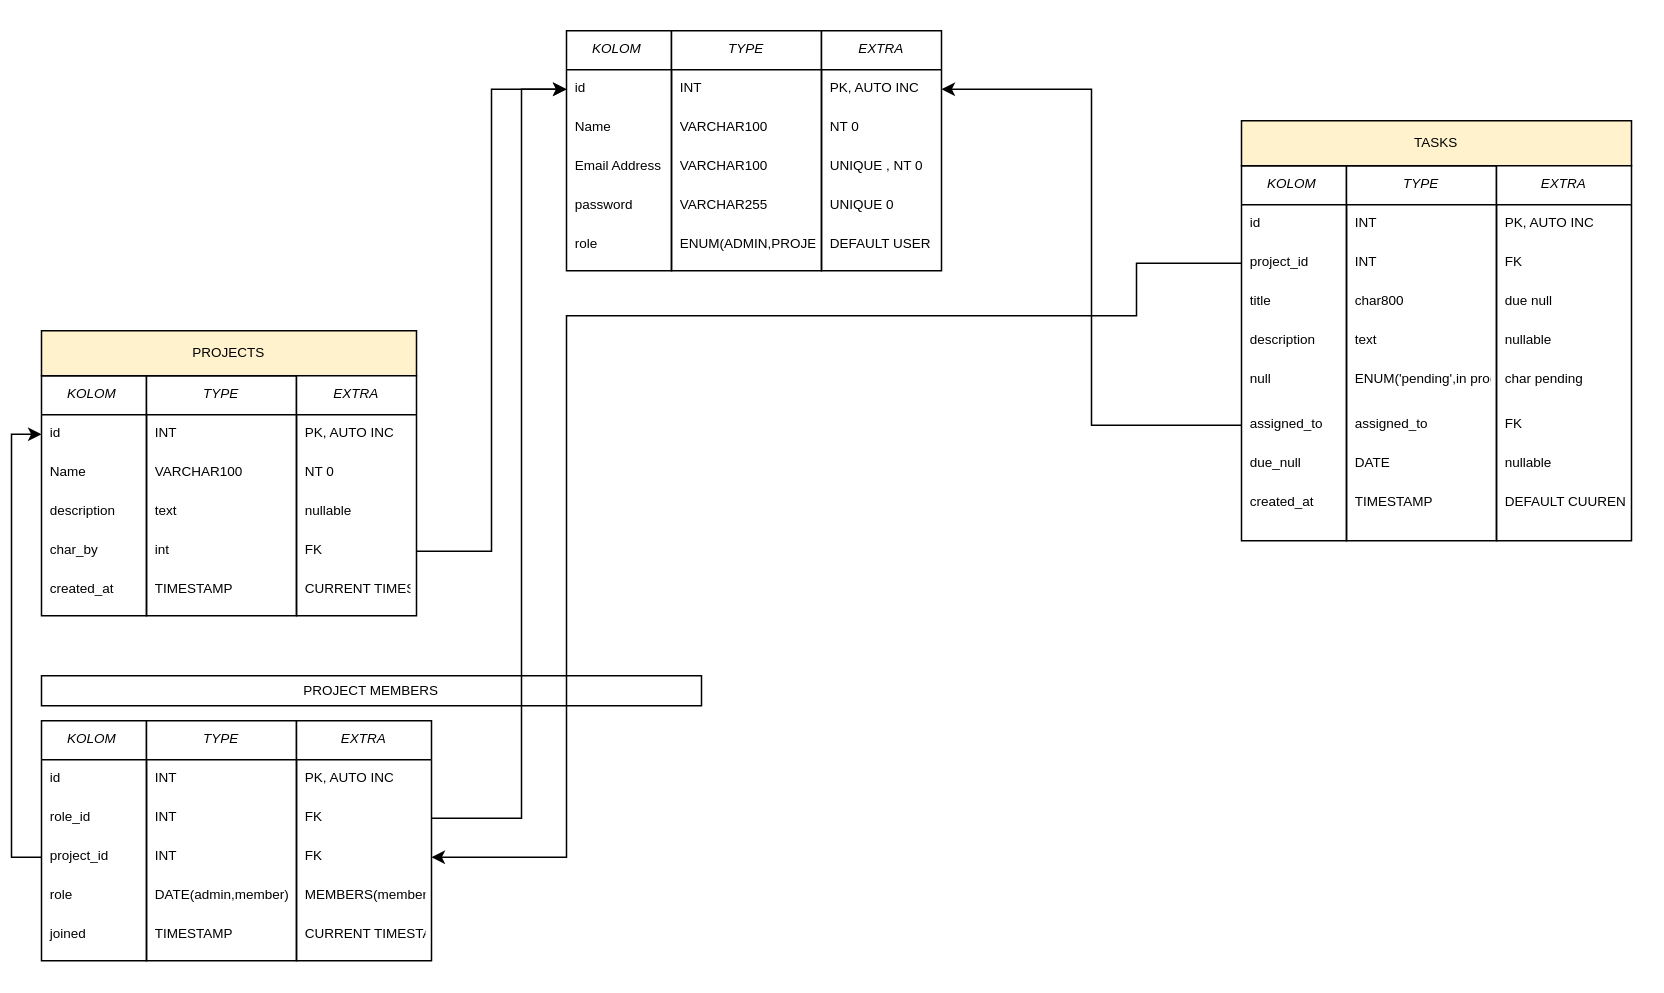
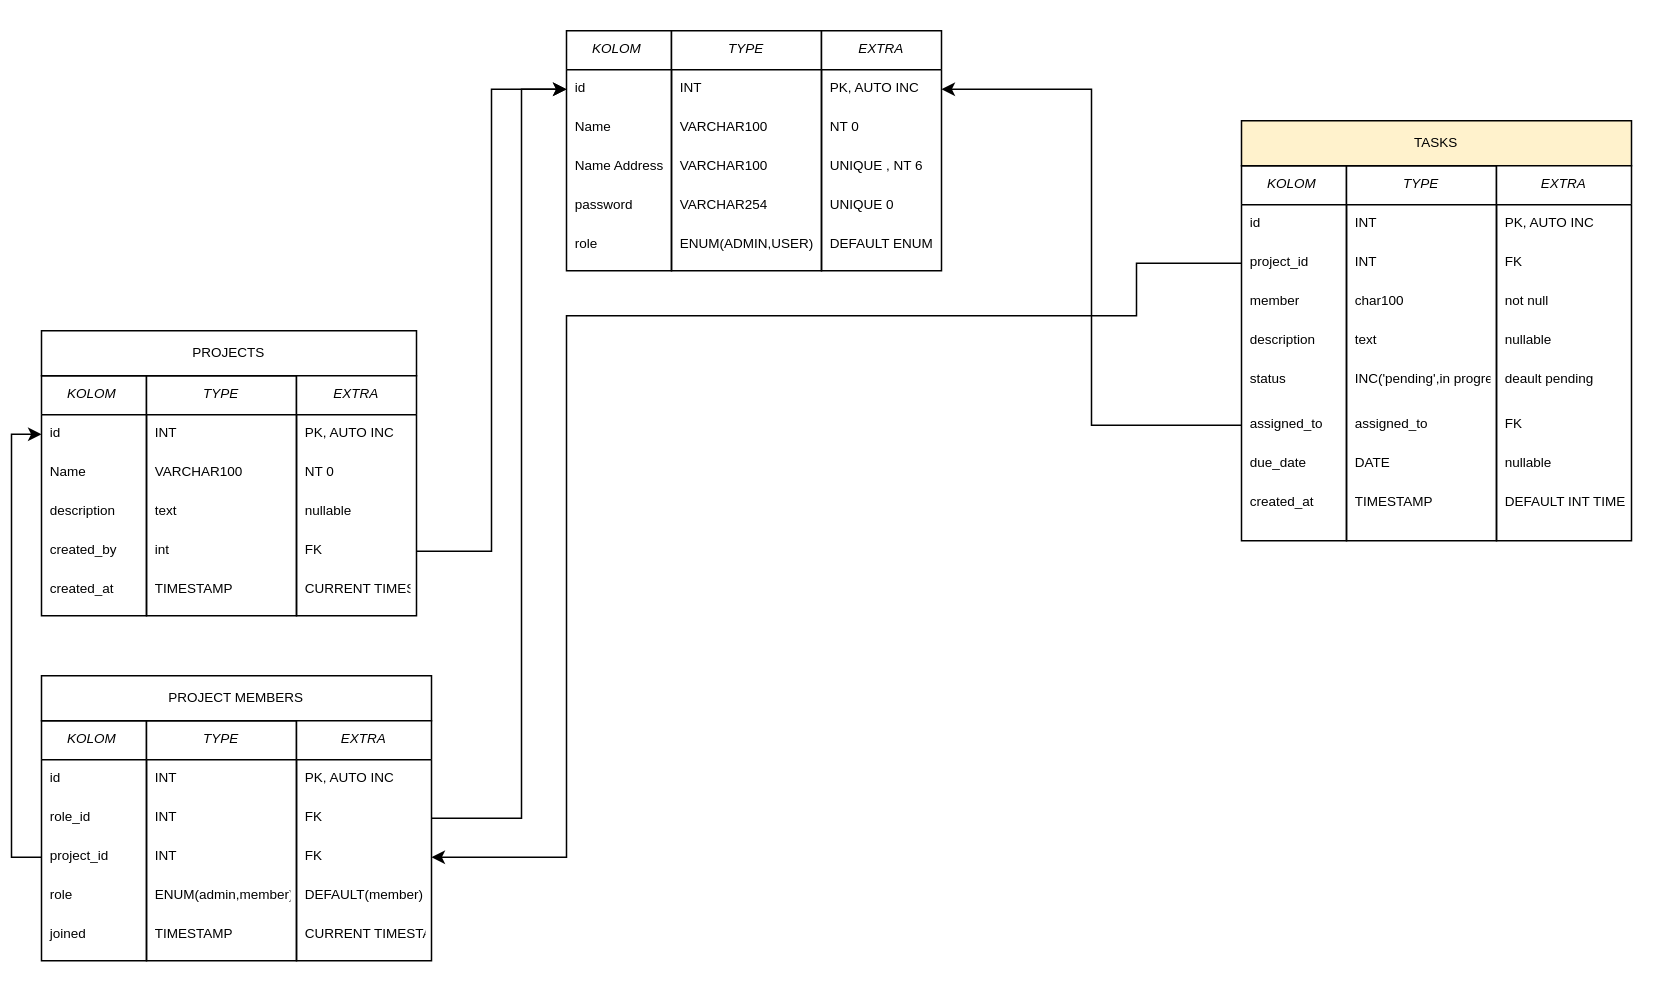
(618, 165) -> (618, 165)
(872, 165) -> (872, 165)
(717, 204) -> (717, 204)
(753, 243) -> (738, 243)
(873, 243) -> (873, 243)
(1265, 300) -> (1272, 300)
(1381, 300) -> (1381, 300)
(1529, 300) -> (1529, 300)
(229, 353) -> (229, 353)
(1261, 378) -> (1272, 378)
(1442, 378) -> (1438, 378)
(1546, 378) -> (1552, 378)
(1276, 462) -> (1280, 462)
(1595, 501) -> (1580, 501)
(76, 549) -> (87, 549)
(371, 691) -> (236, 698)
(219, 894) -> (219, 894)
(361, 894) -> (361, 894)
